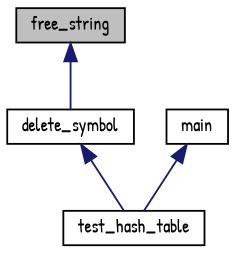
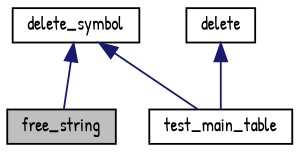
(71, 85) -> (67, 85)
(197, 127) -> (221, 25)
(134, 228) -> (221, 127)
